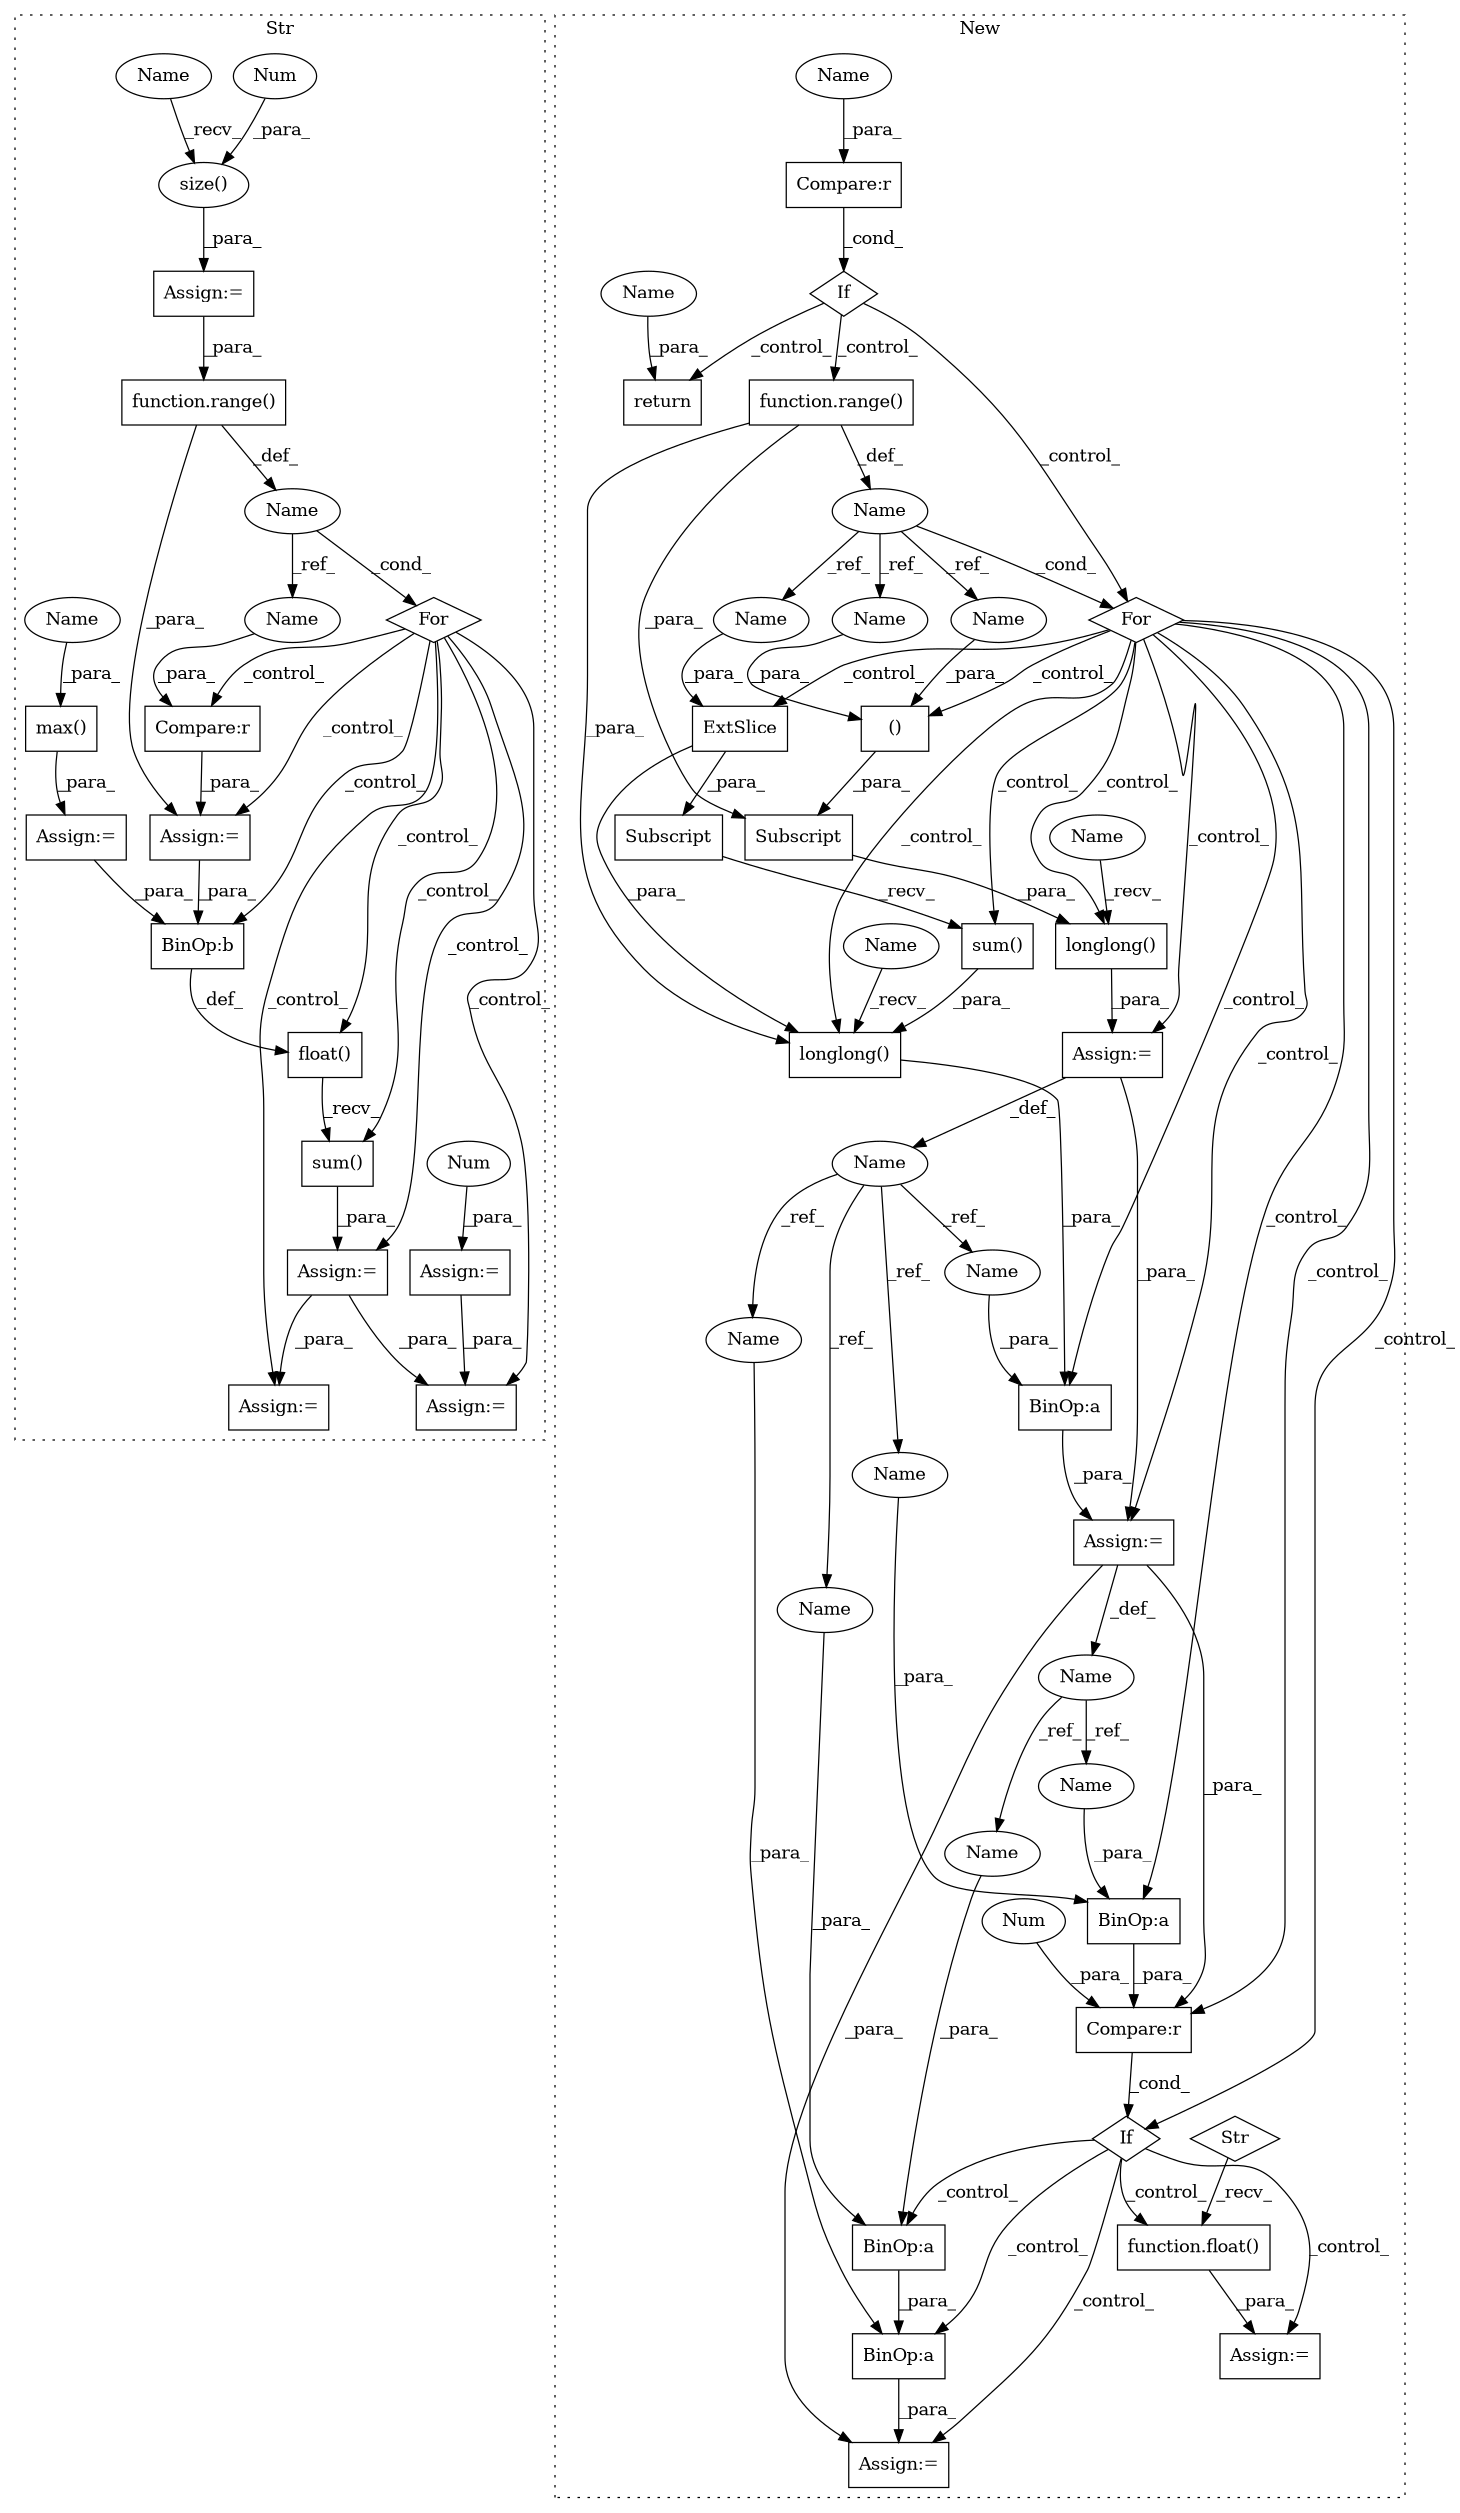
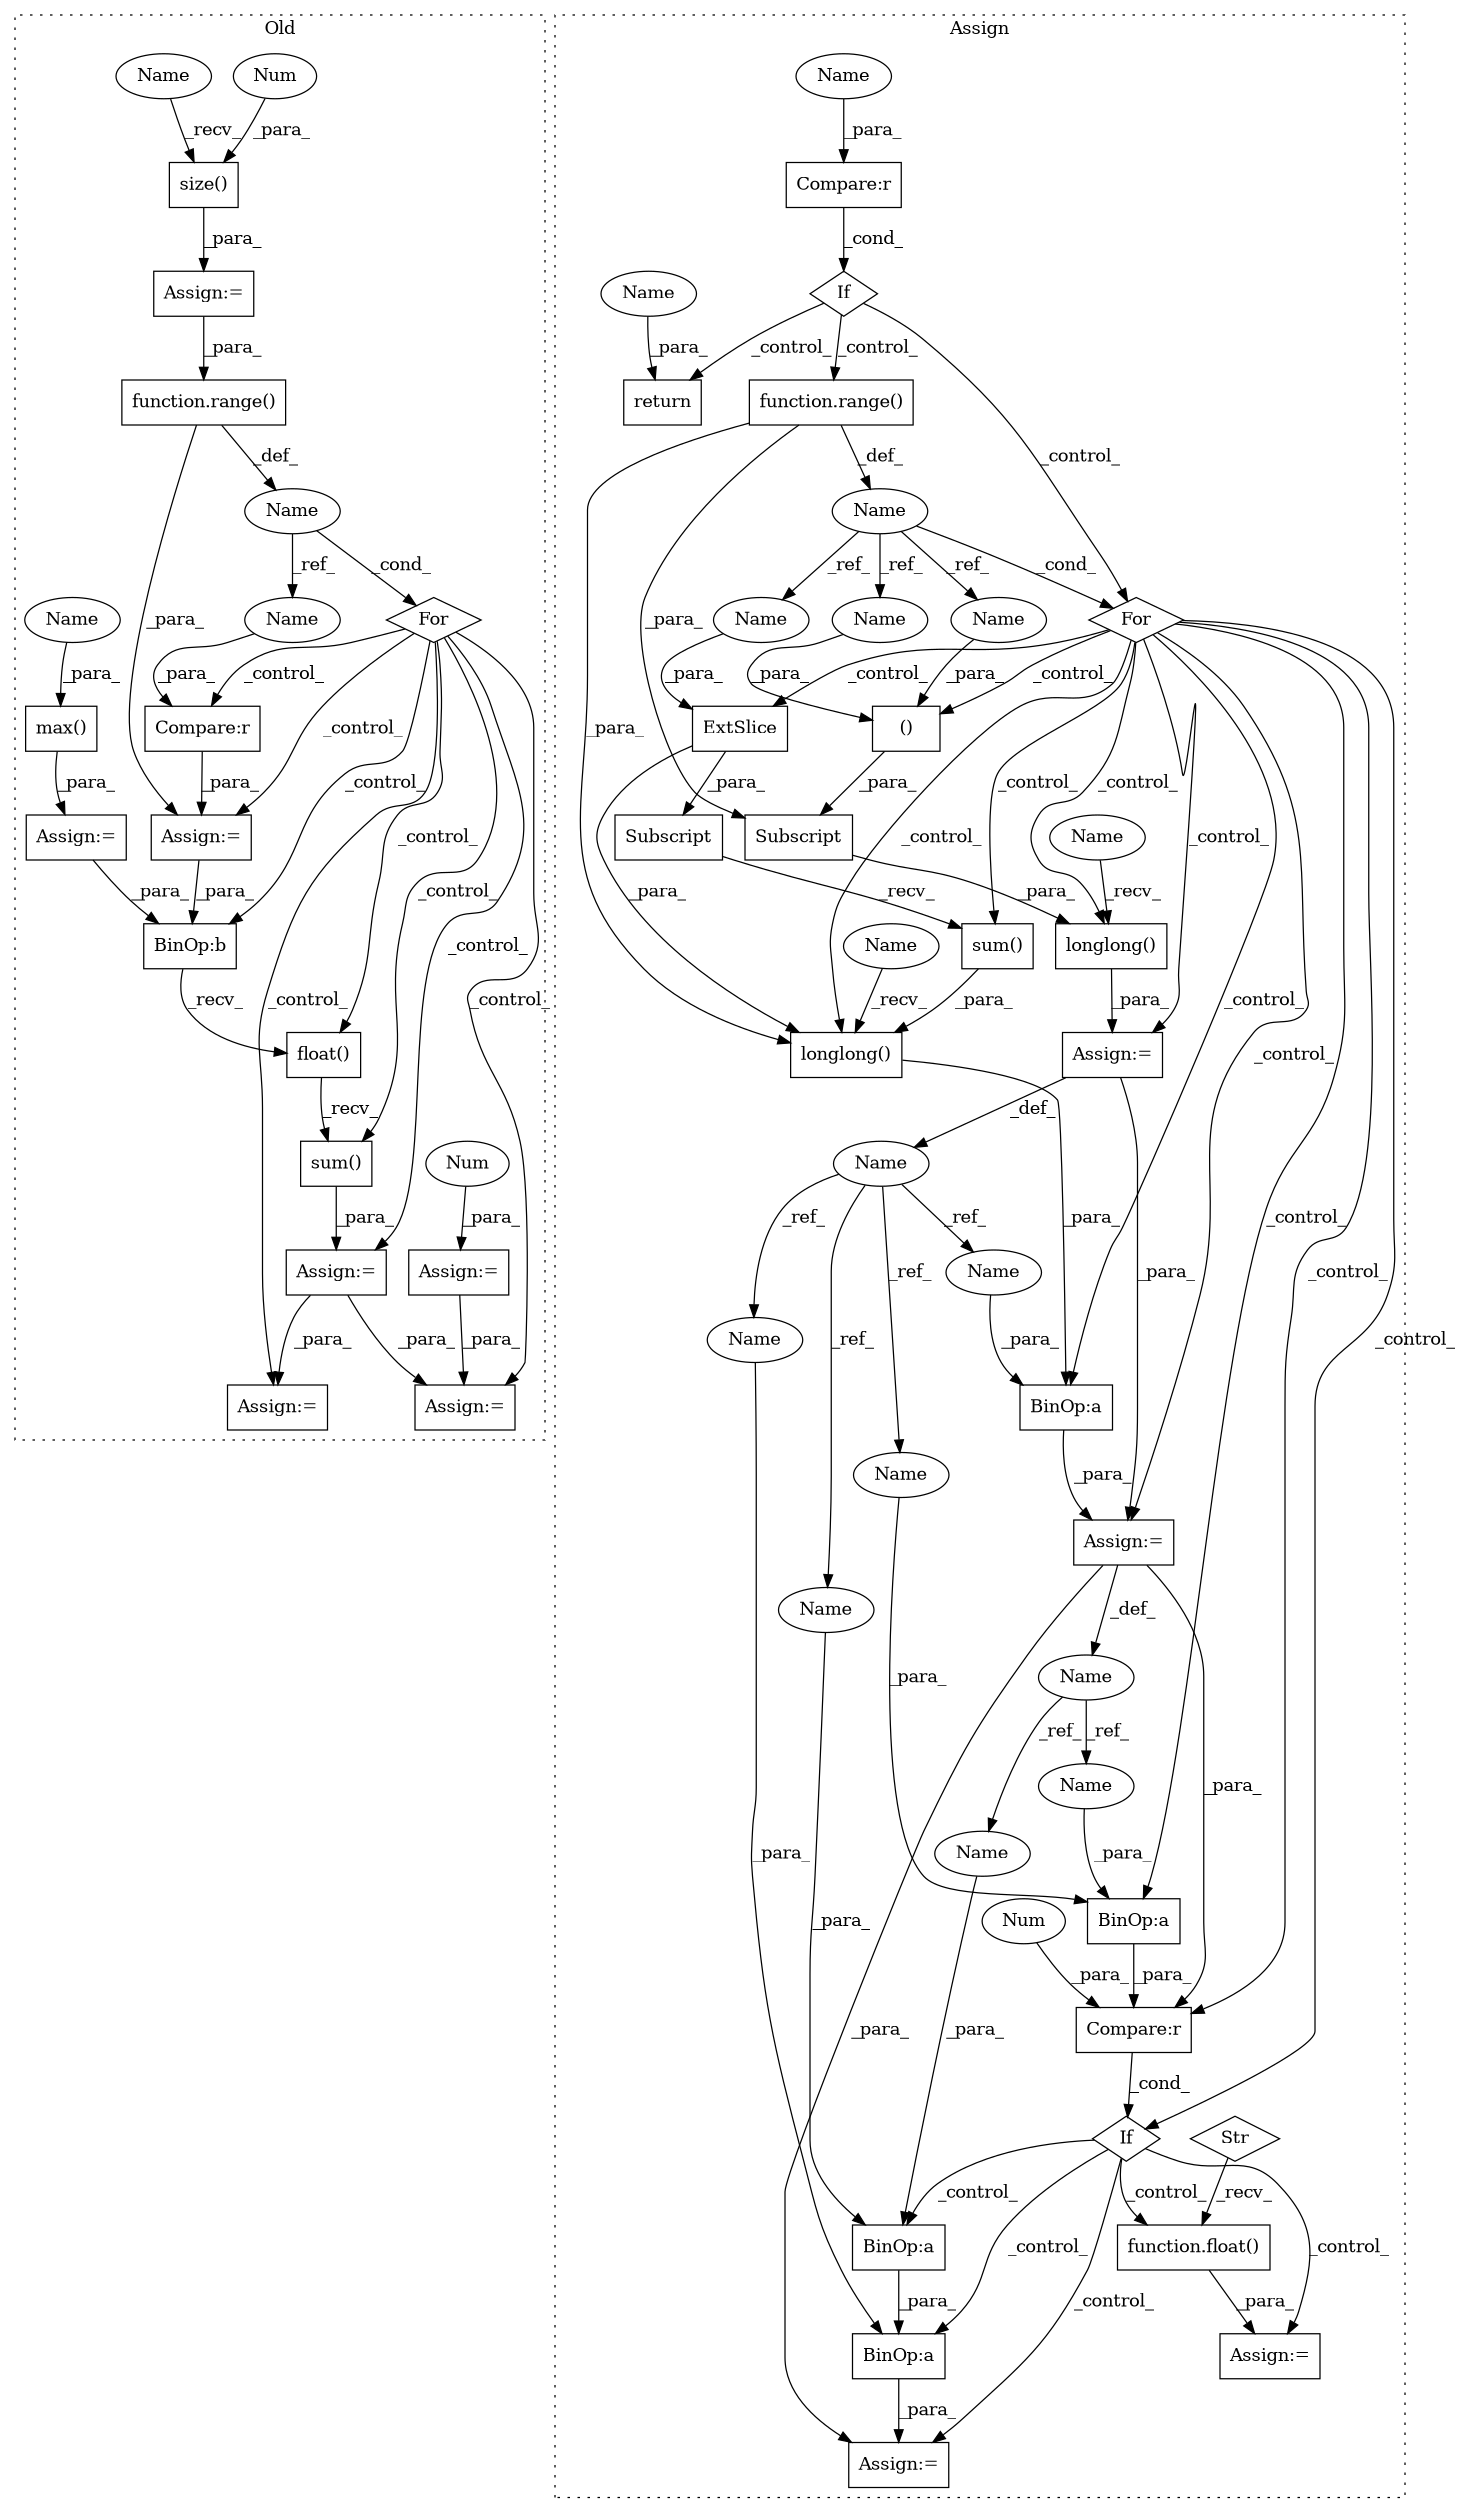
(280, 29) -> (280, 29)
(980, 29) -> (980, 29)
(204, 185) -> (204, 185)
(221, 1001) -> (216, 1001)
